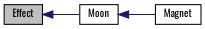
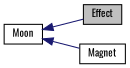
(66, 15) -> (68, 23)
